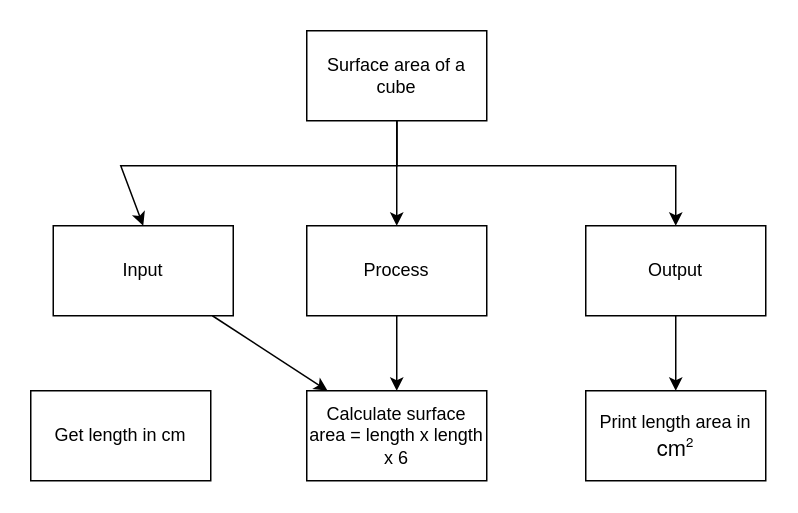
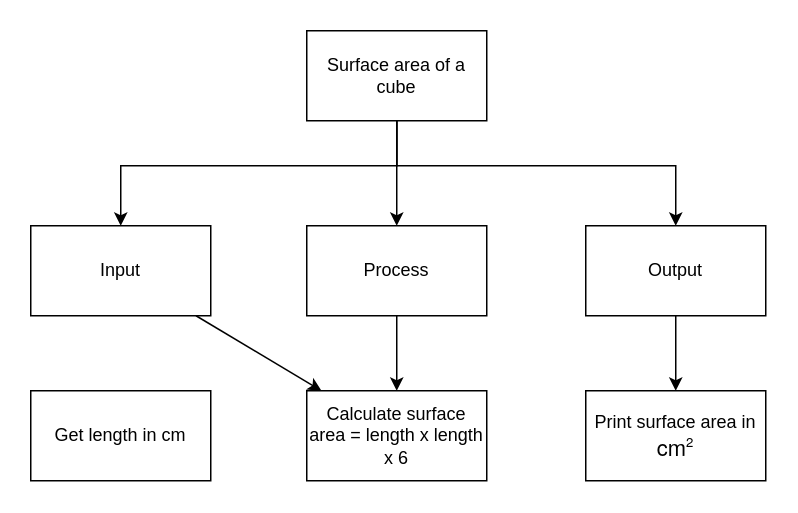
(143, 271) -> (121, 271)
(676, 436) -> (676, 436)
